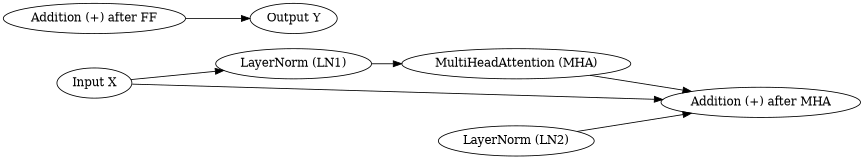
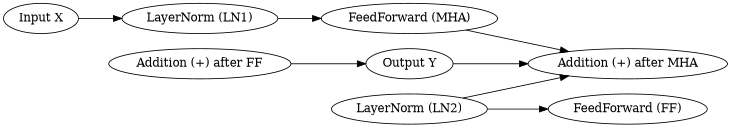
(516, 64) -> (409, 18)
(393, 92) -> (486, 64)
none -> (628, 109)
